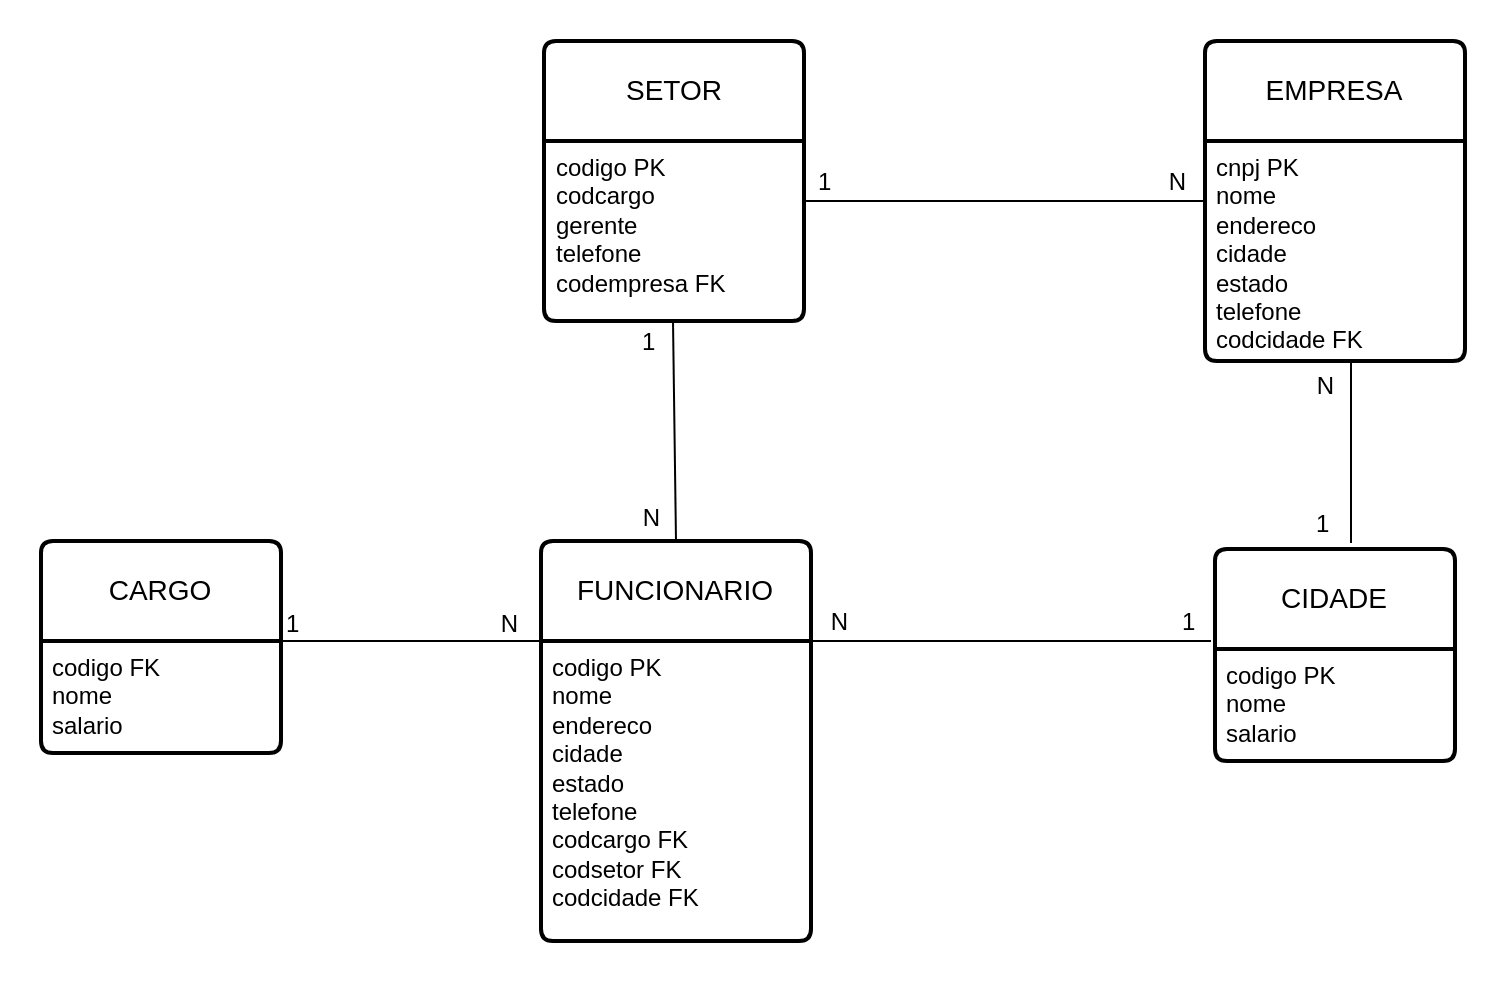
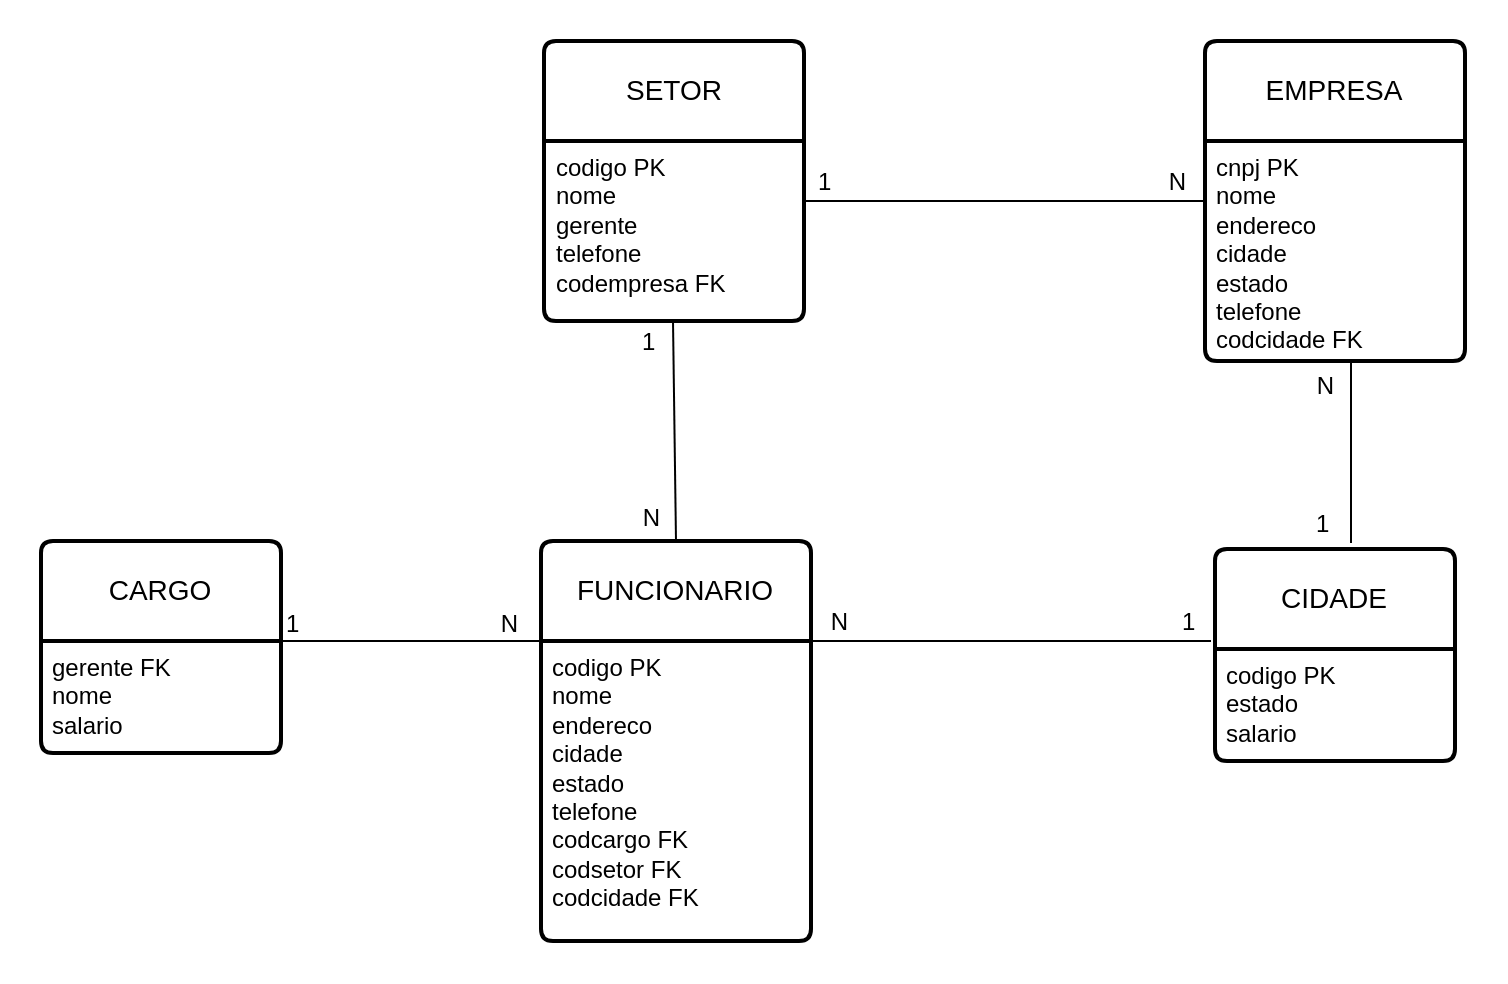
(641, 227) -> (641, 227)
(107, 698) -> (117, 698)
(1281, 706) -> (1281, 706)
